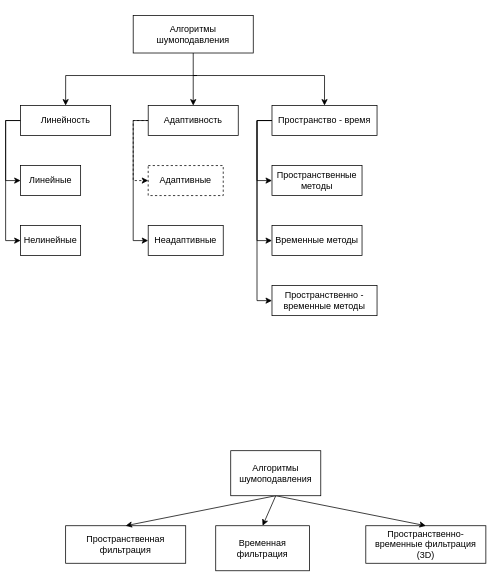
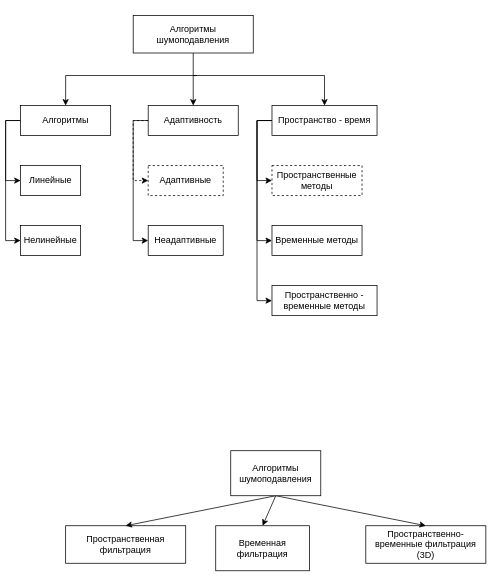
(66, 120) -> (66, 120)
(317, 180) -> (317, 180)
